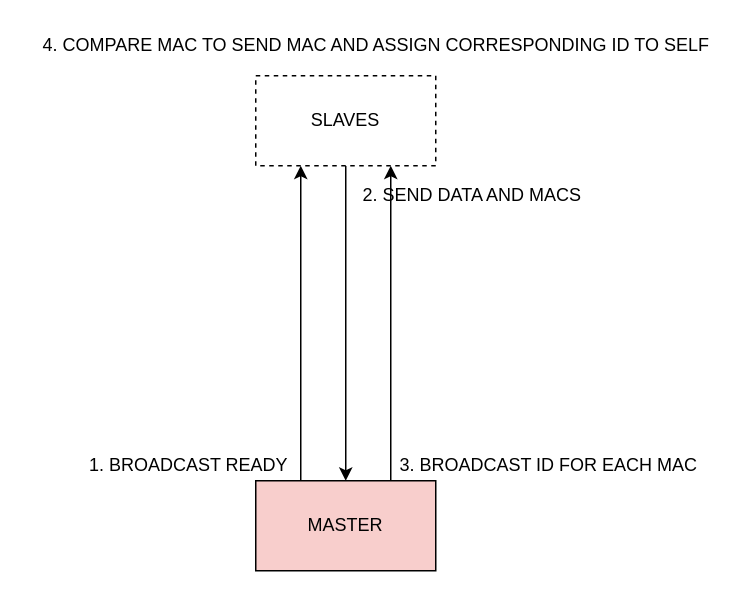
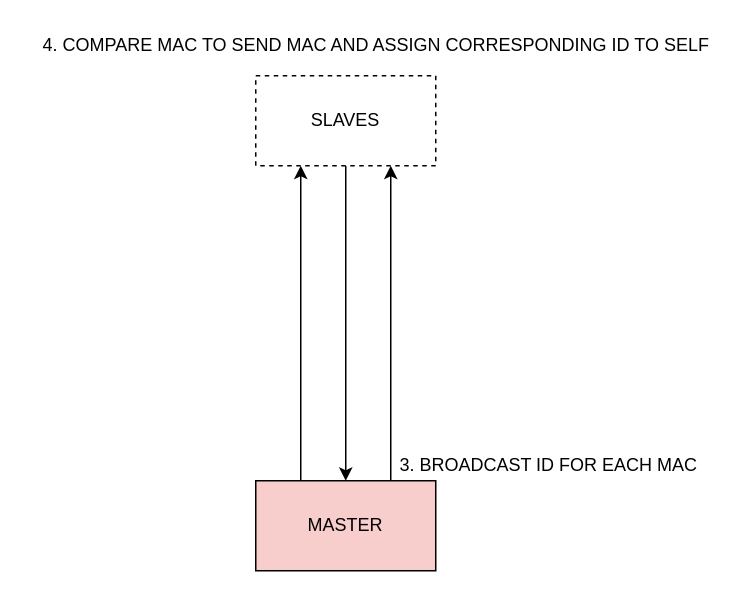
(472, 196) -> none
(188, 466) -> none
